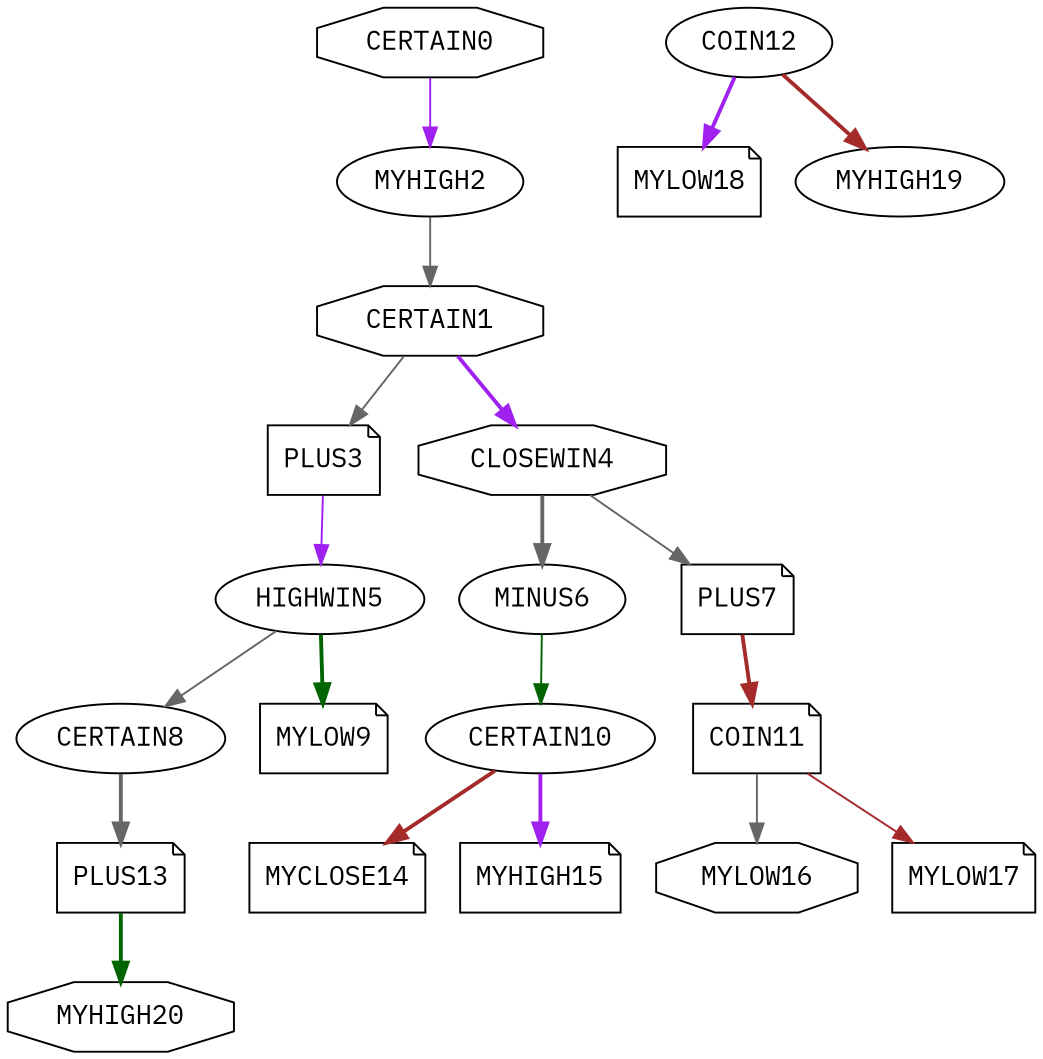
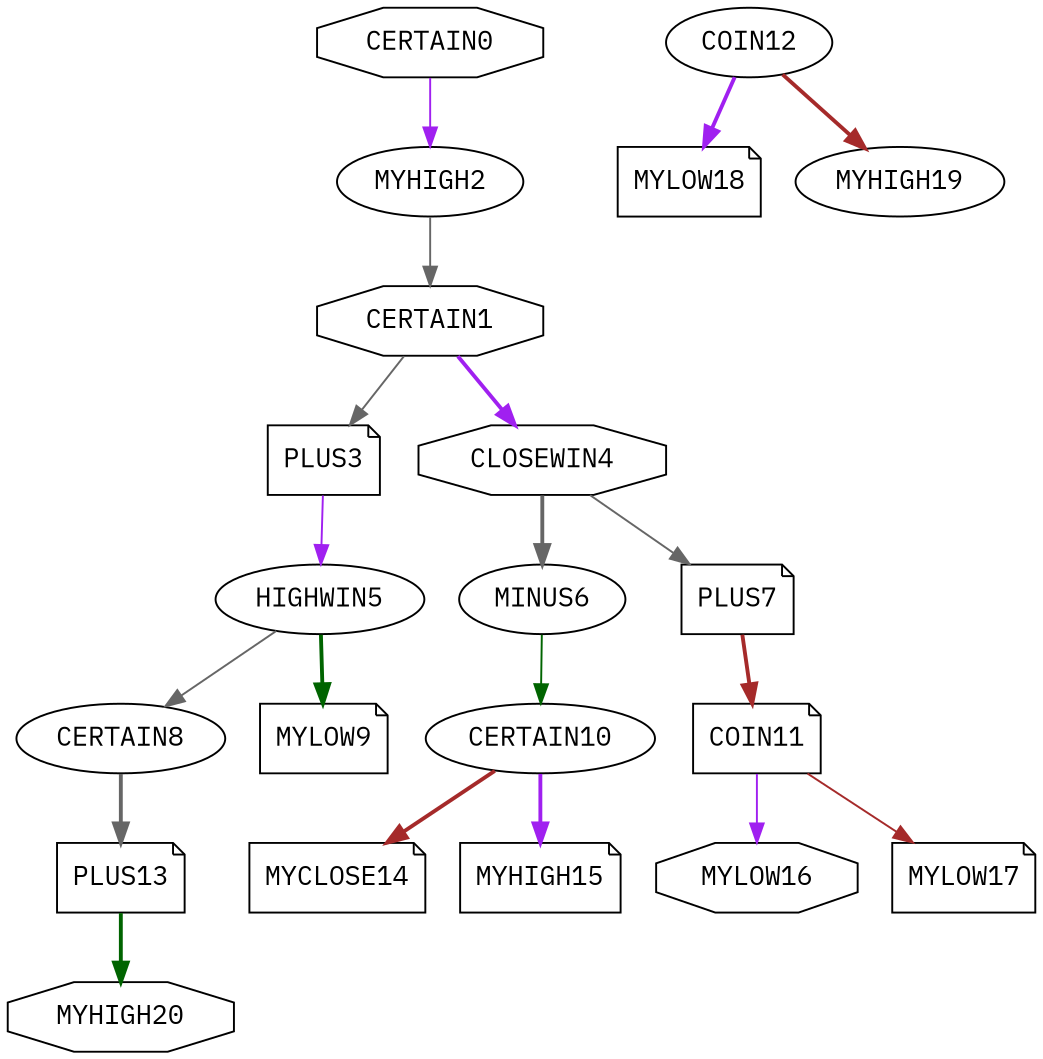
(757, 799) -> (757, 799)
